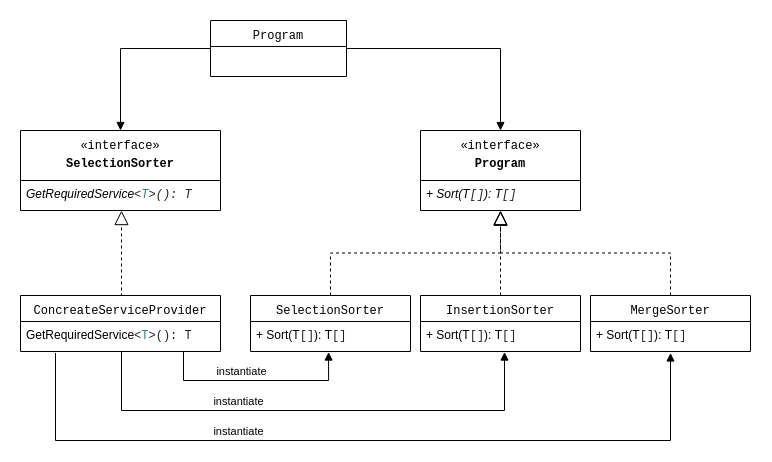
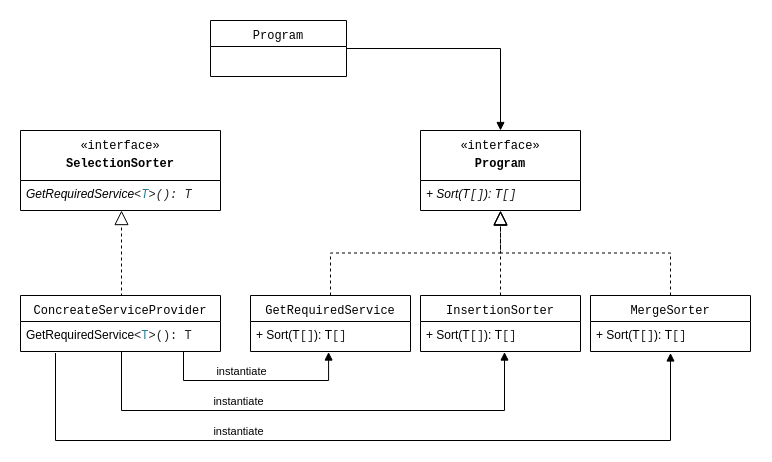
(129, 49) -> none
(331, 310) -> (331, 310)
